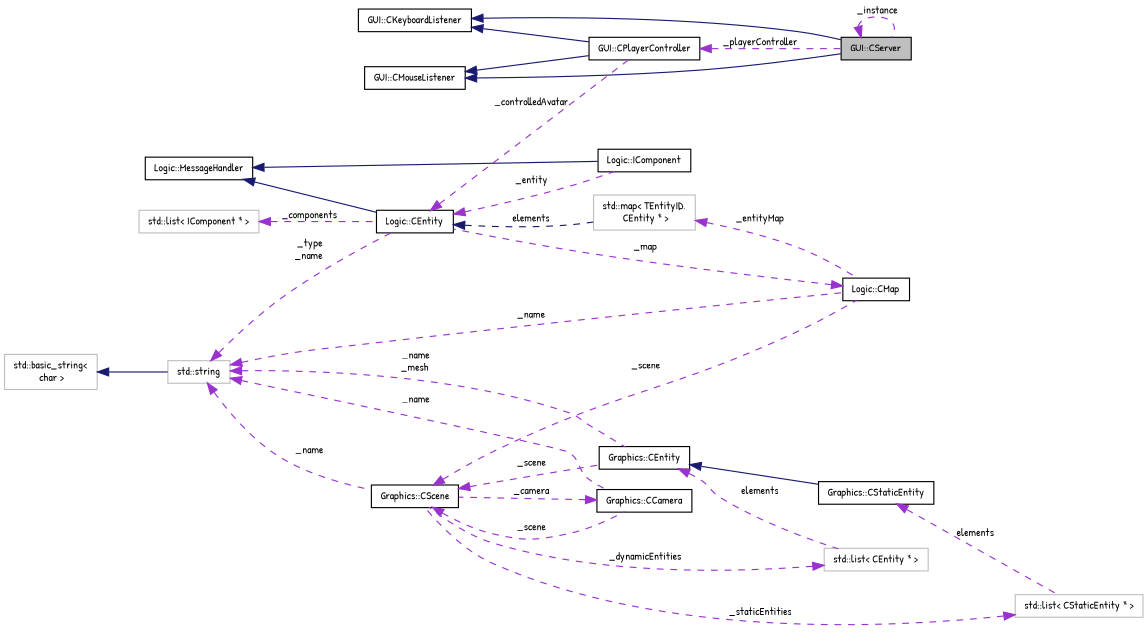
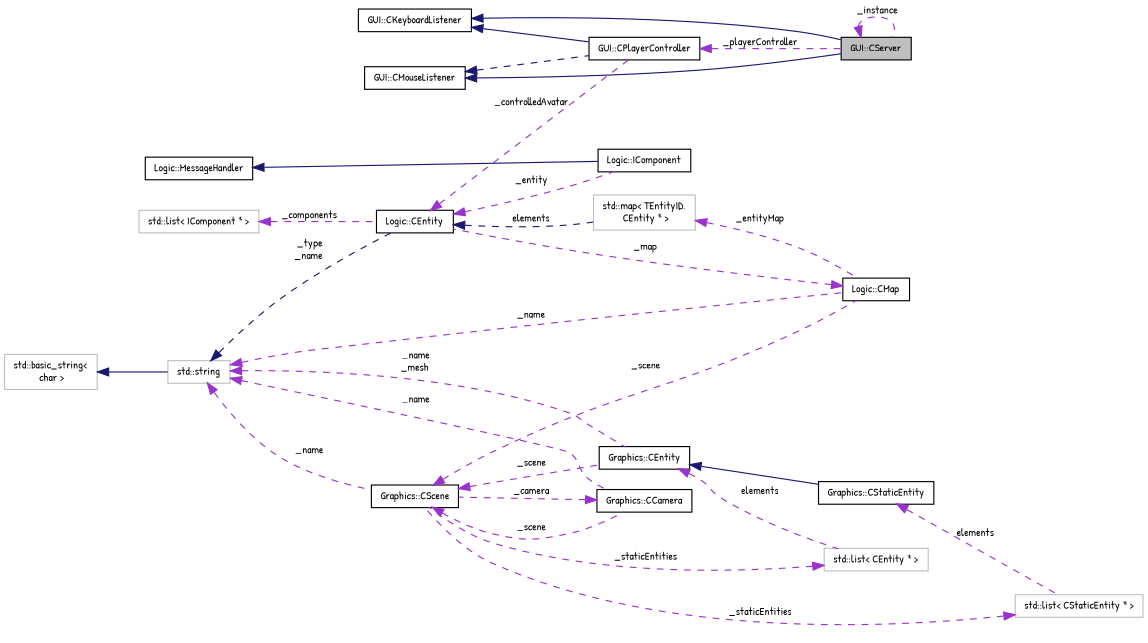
(533, 63) -> (533, 63)
(316, 197) -> none
(300, 285) -> (300, 285)
(644, 557) -> (644, 557)
